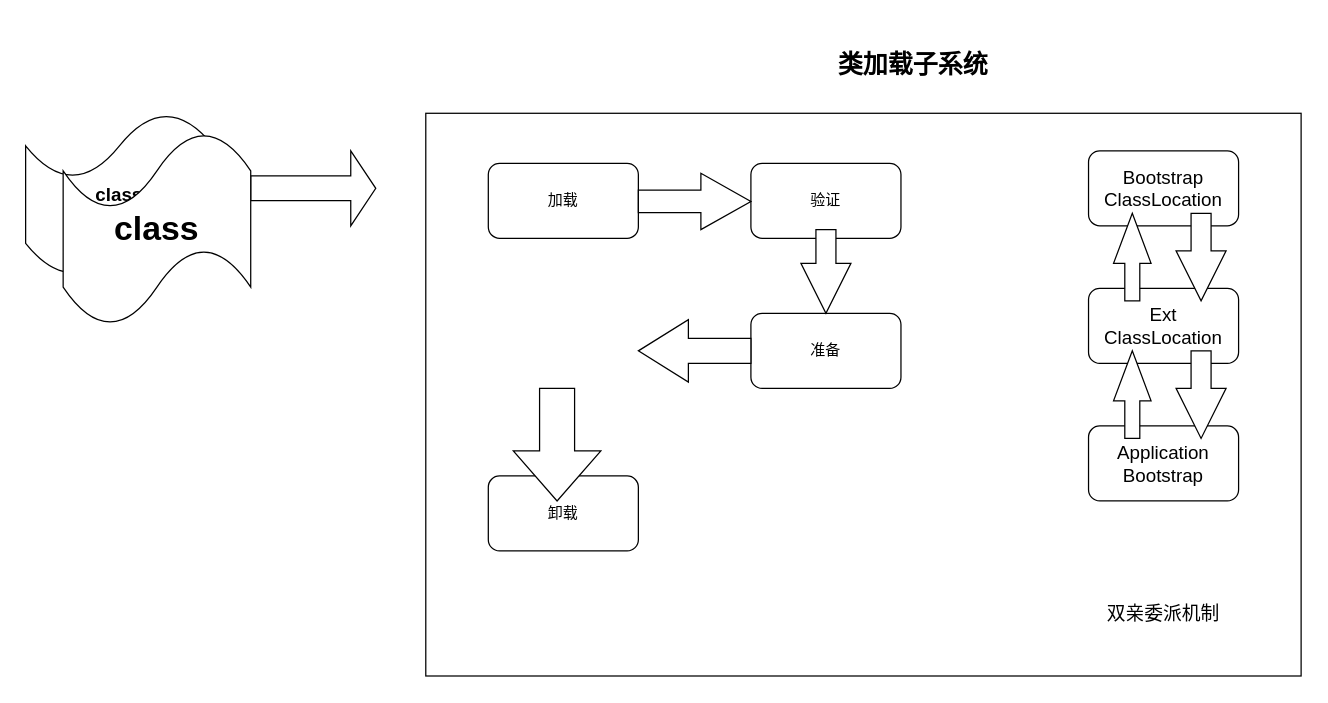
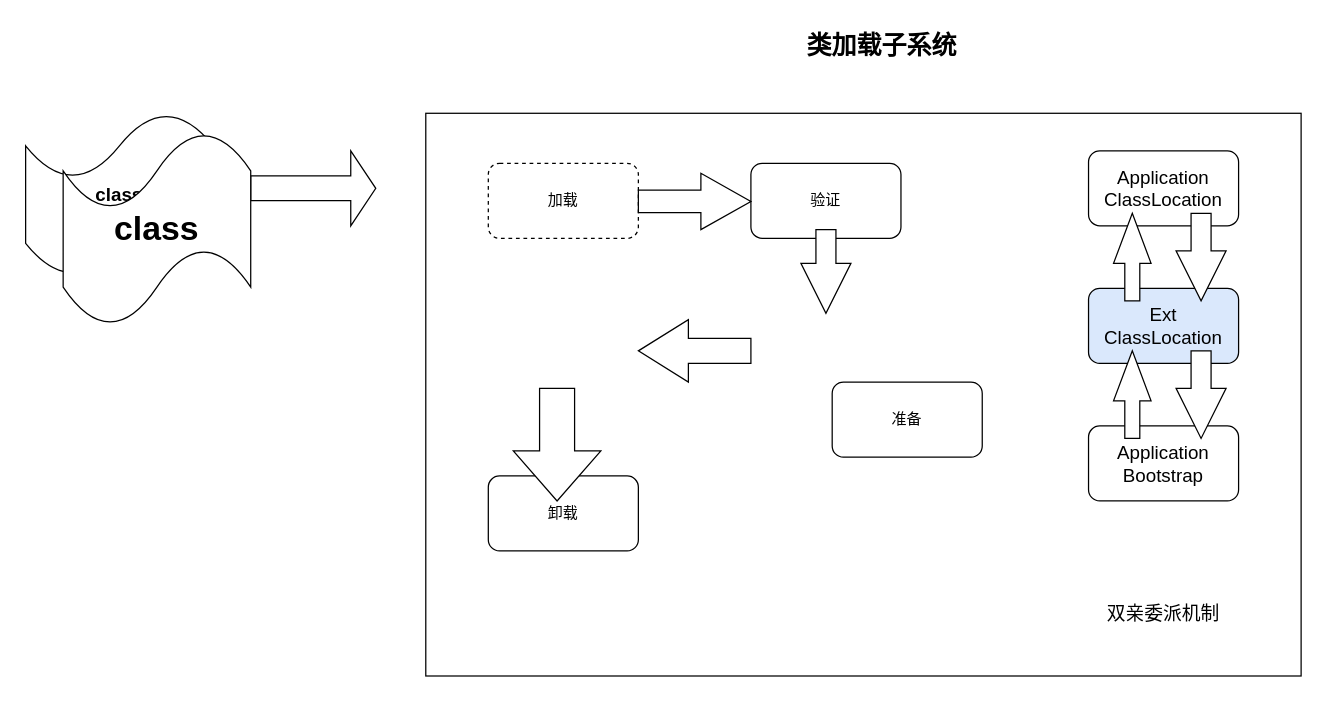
(913, 63) -> (882, 44)
(1163, 188) -> (1163, 188)
(563, 201) -> (563, 201)
(1163, 326) -> (1163, 326)
(826, 351) -> (907, 419)
